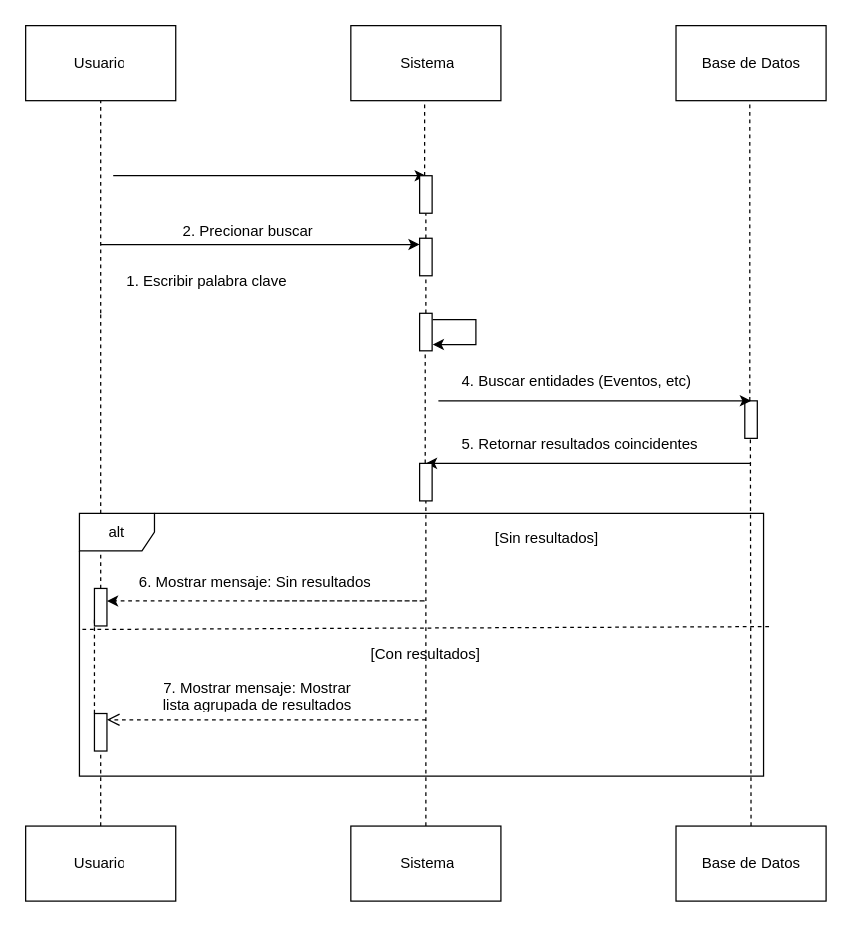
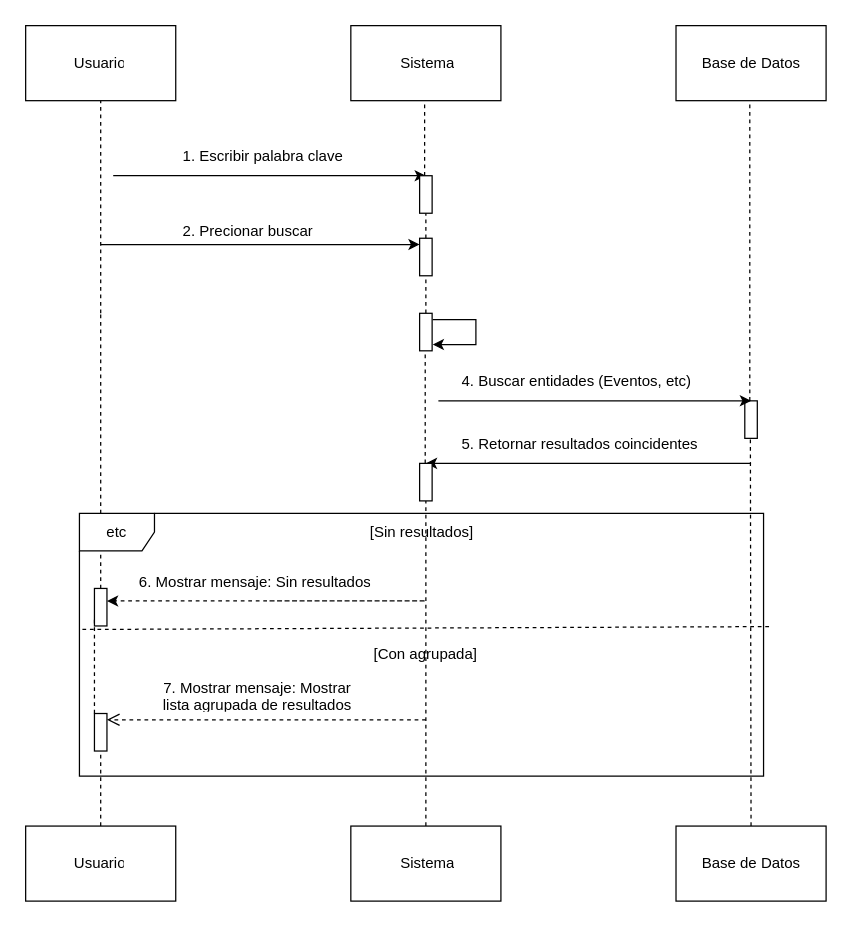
(207, 282) -> (263, 157)
(117, 532) -> (117, 532)
(546, 538) -> (421, 532)
(426, 654) -> (426, 654)
